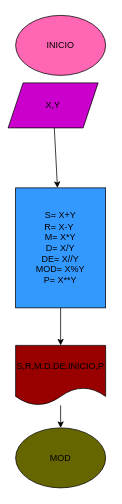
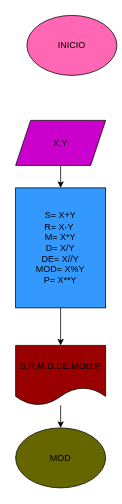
(60, 45) -> (72, 45)
(53, 105) -> (60, 143)
(60, 366) -> (60, 366)
